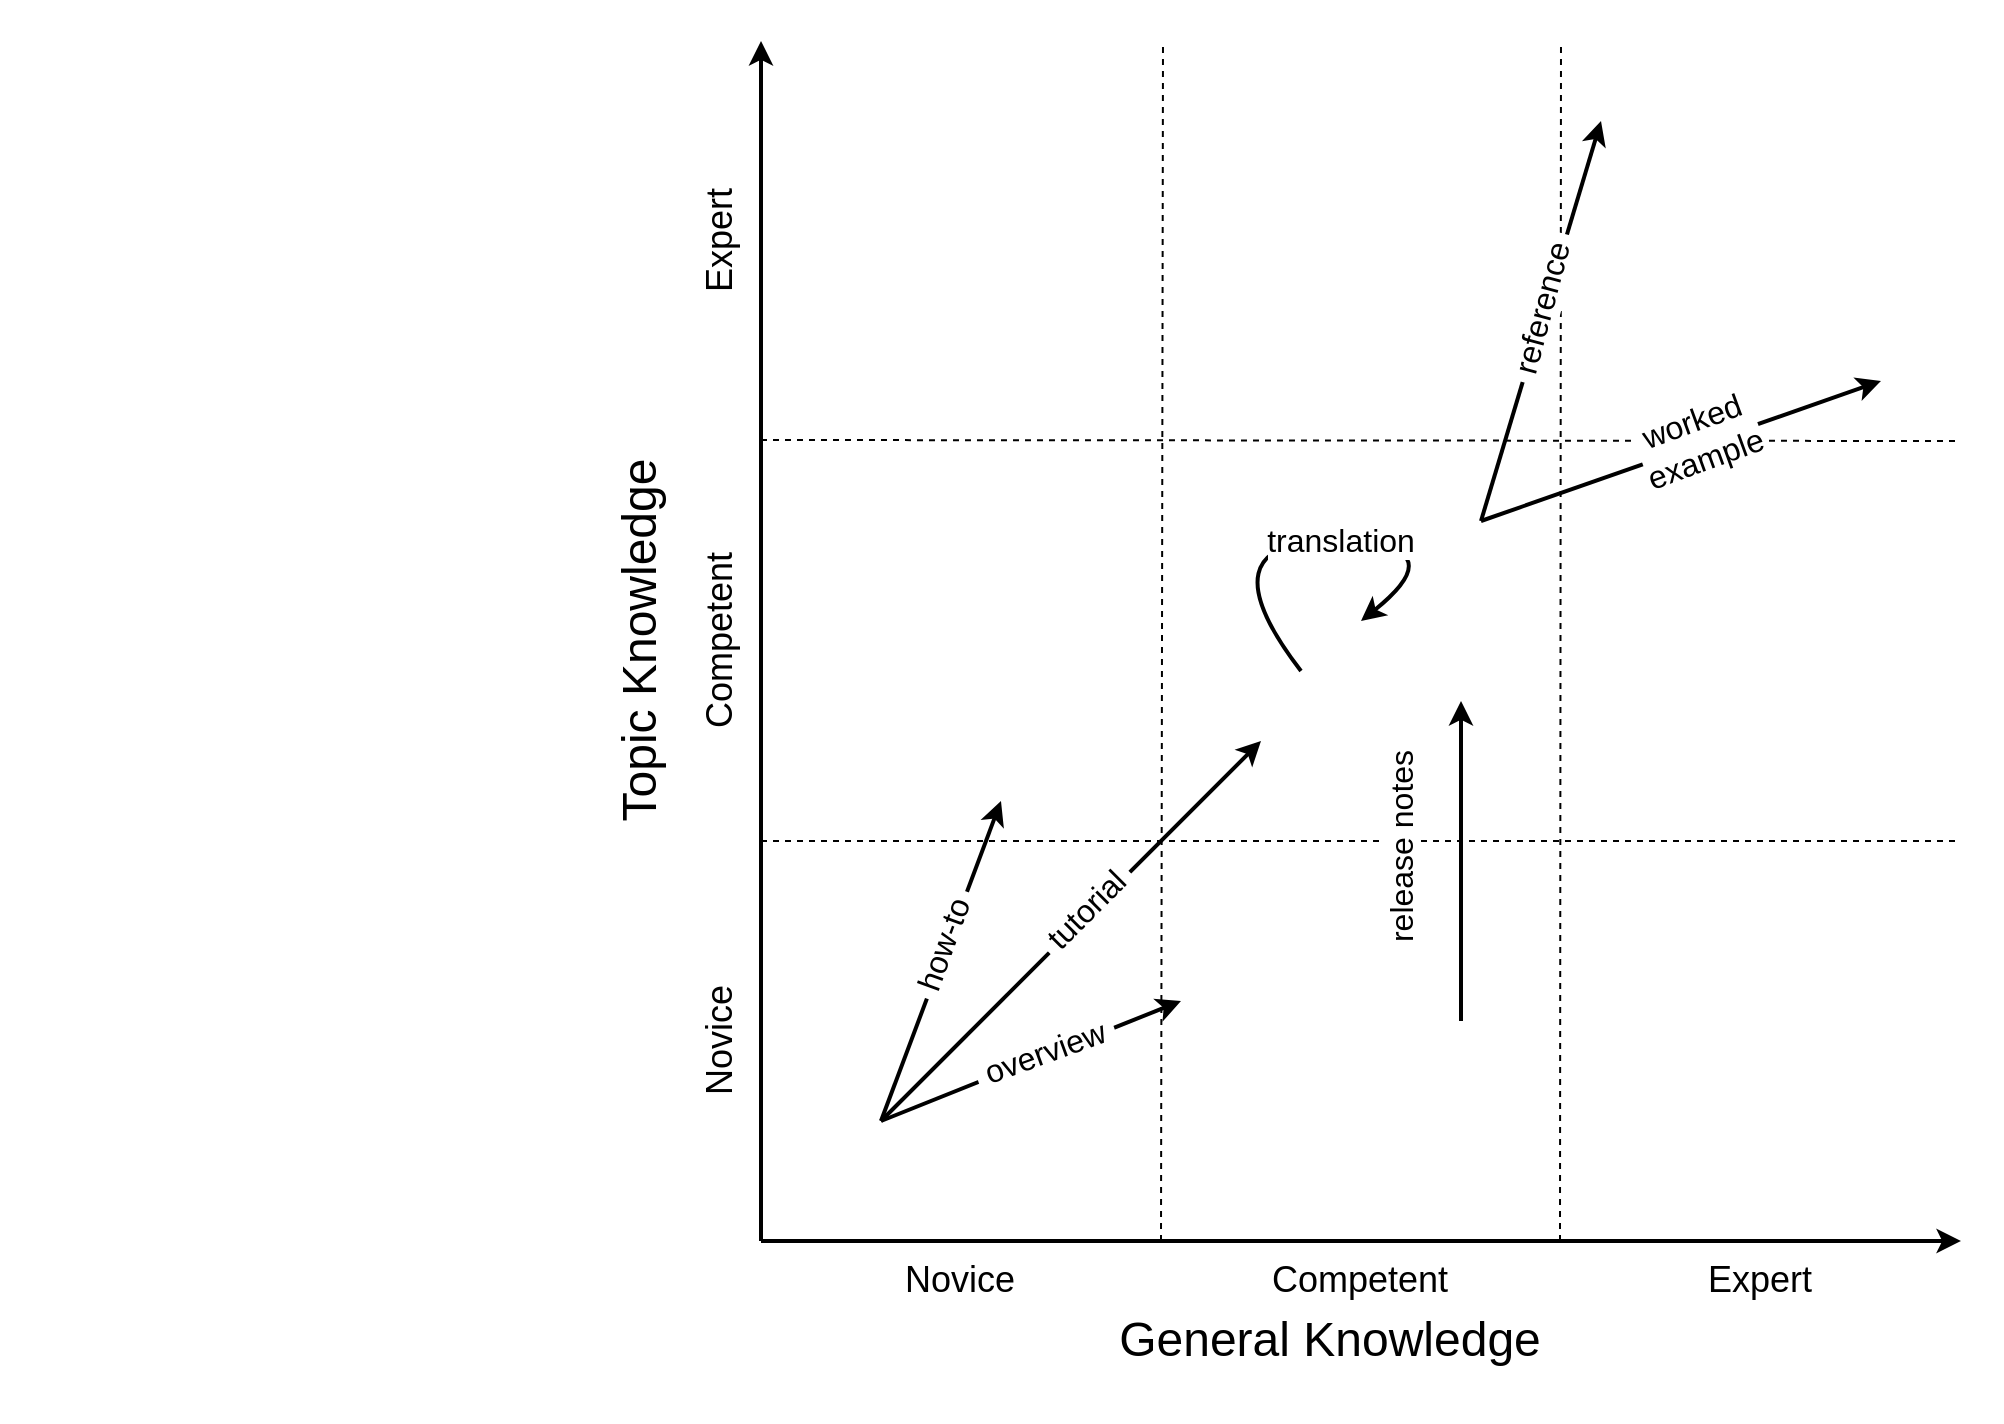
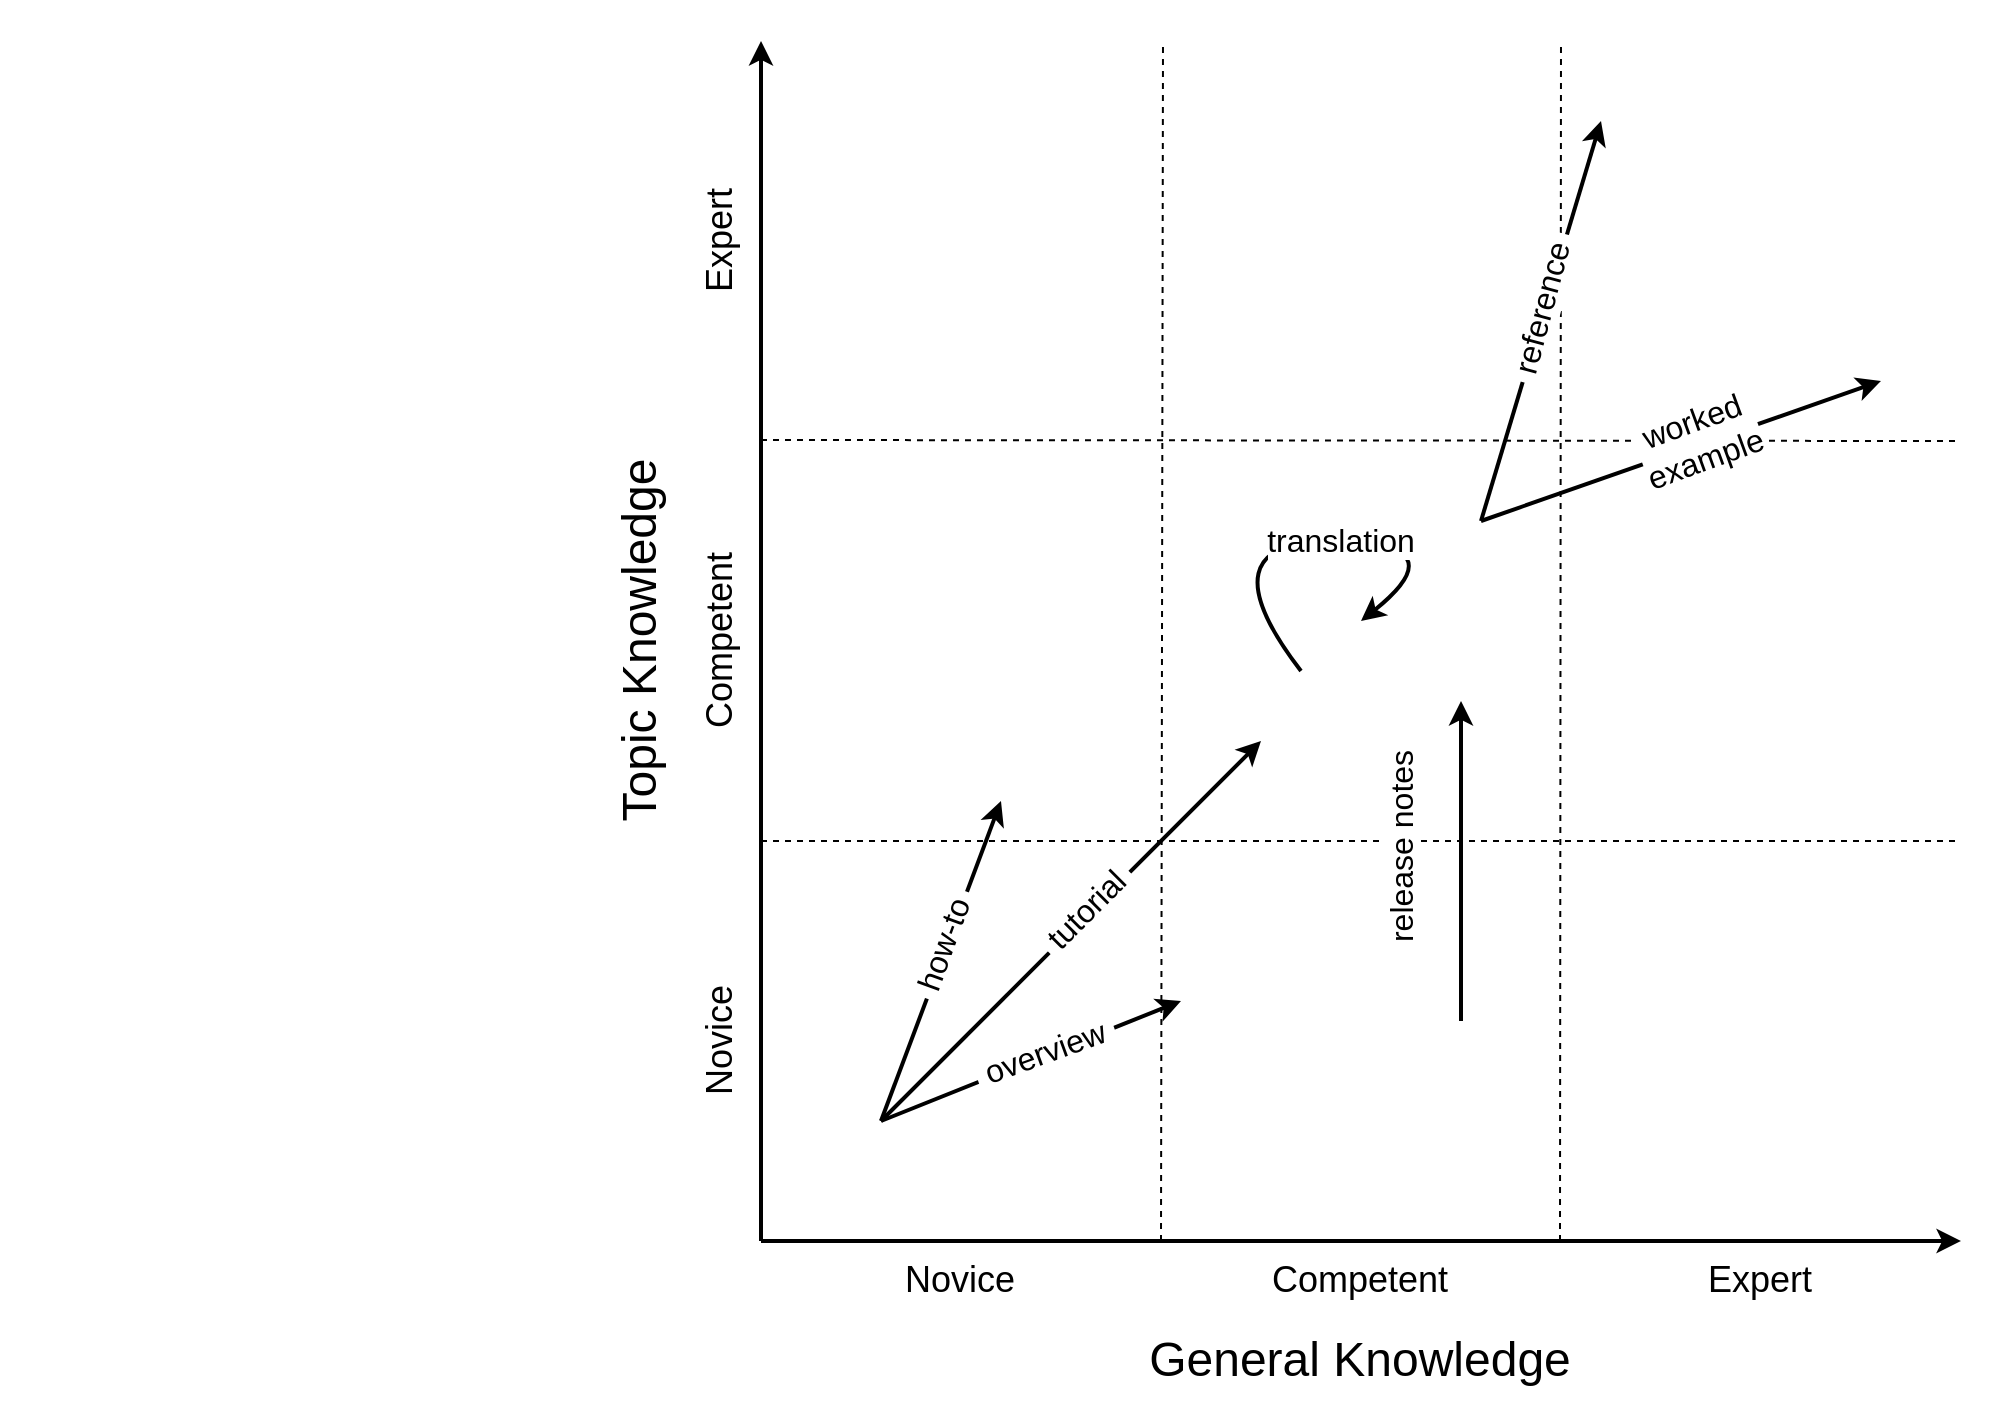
(1331, 1341) -> (1361, 1361)
